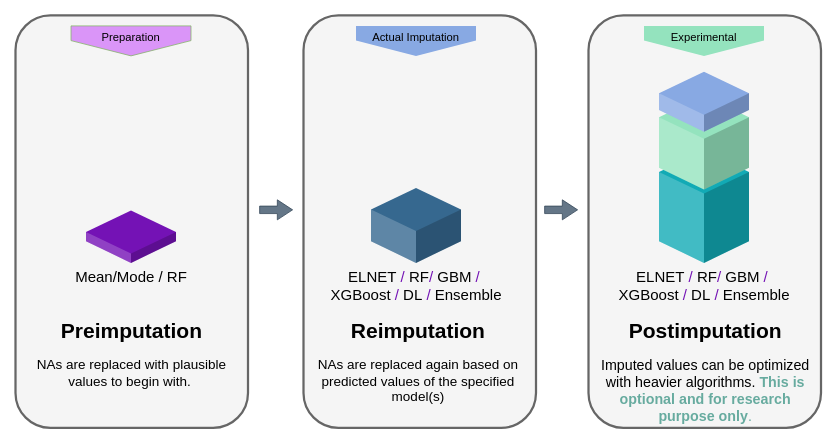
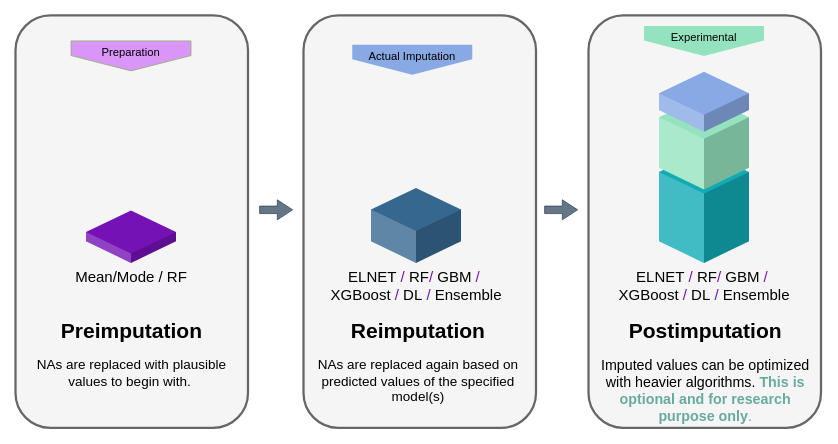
(131, 41) -> (131, 56)
(416, 41) -> (412, 60)
